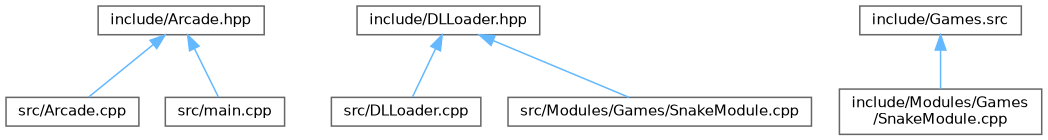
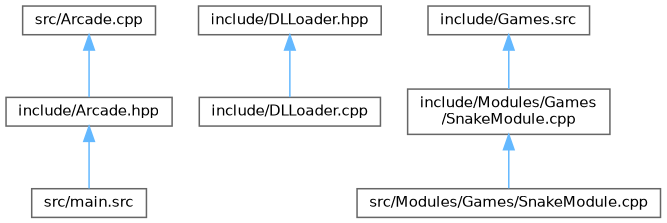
(561, 69) -> (509, 169)
(121, 71) -> (89, 74)
(225, 112) -> (89, 203)
(406, 112) -> (290, 112)
